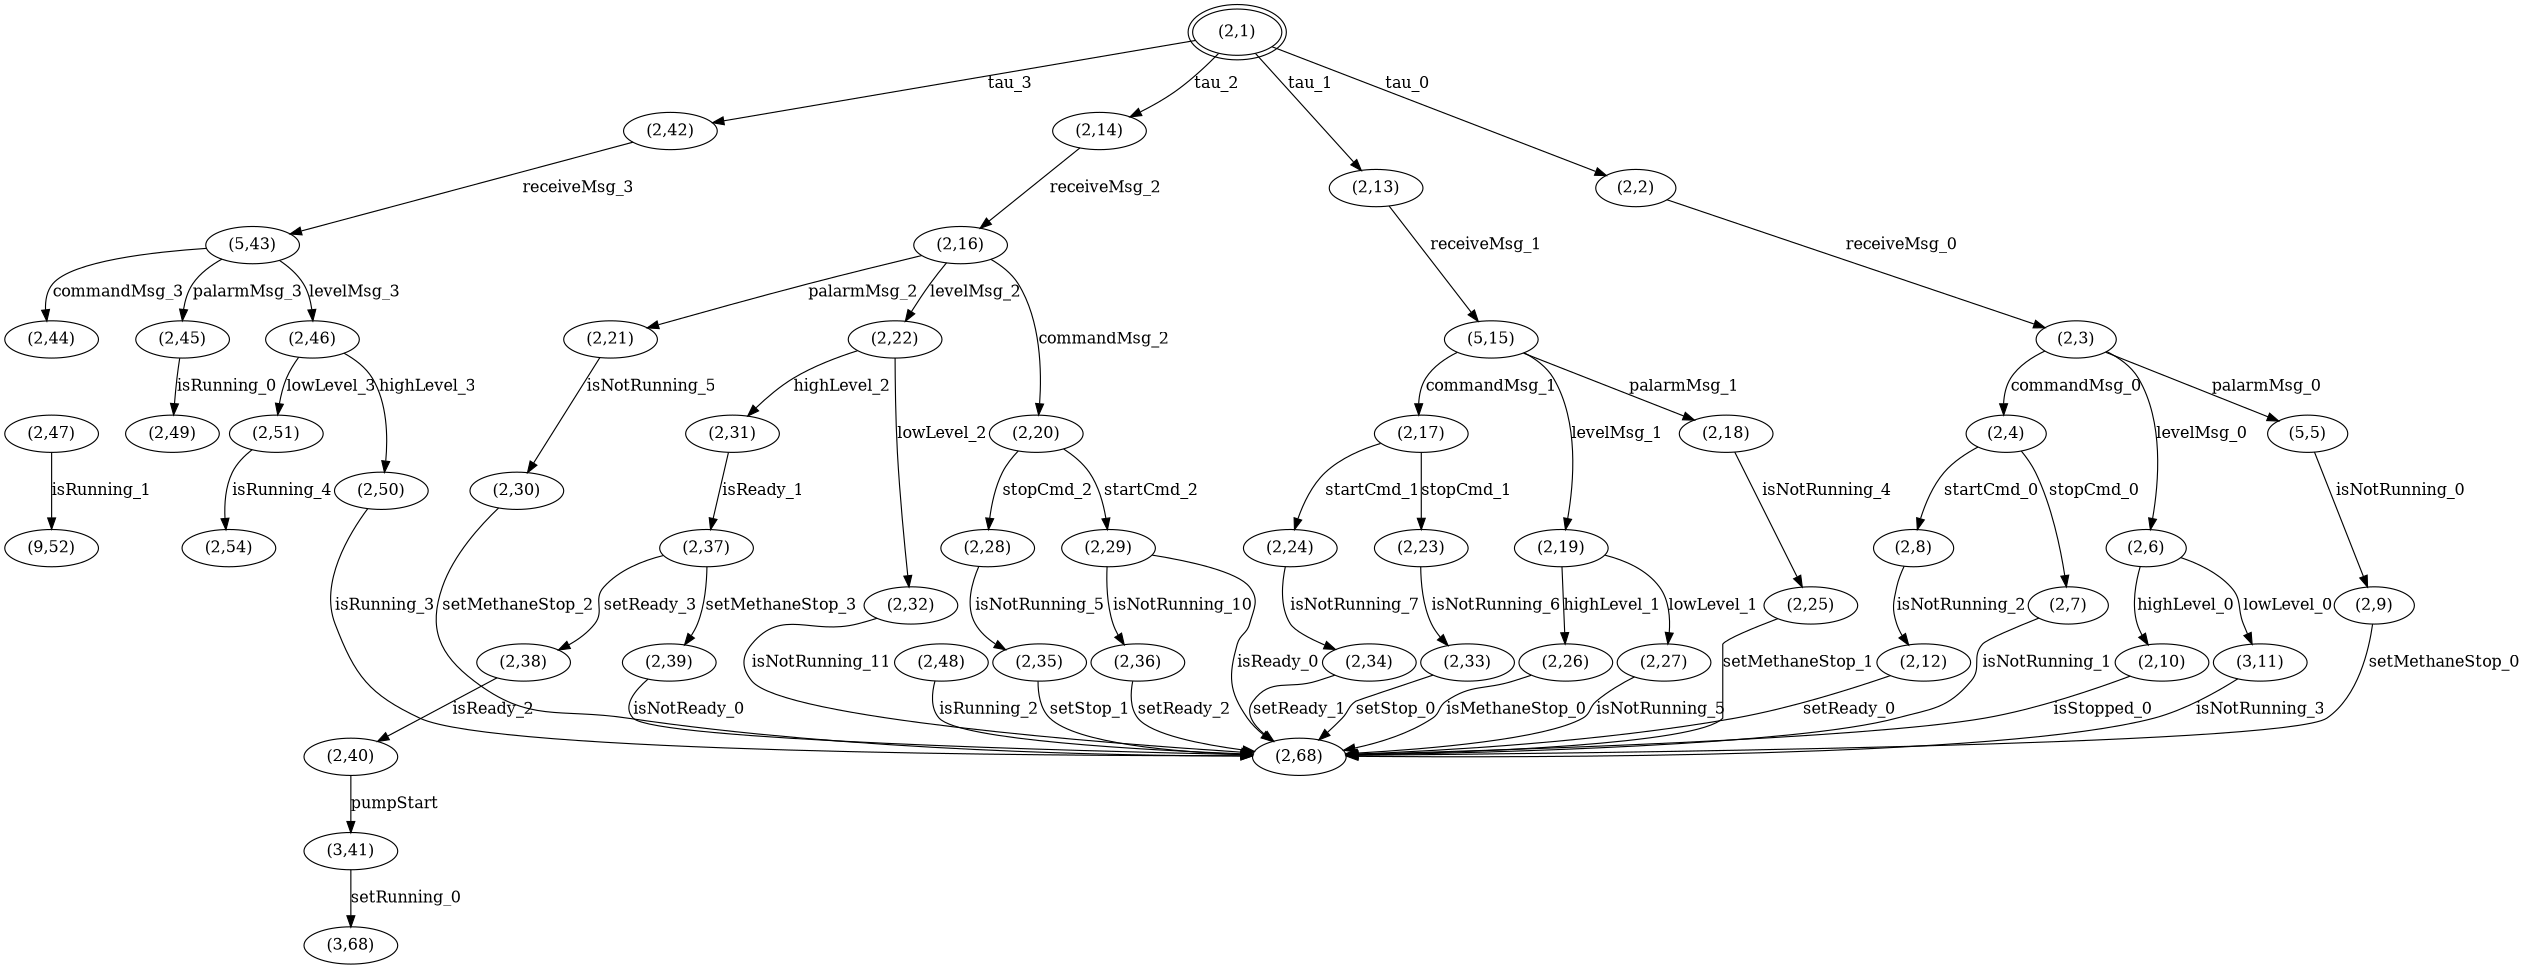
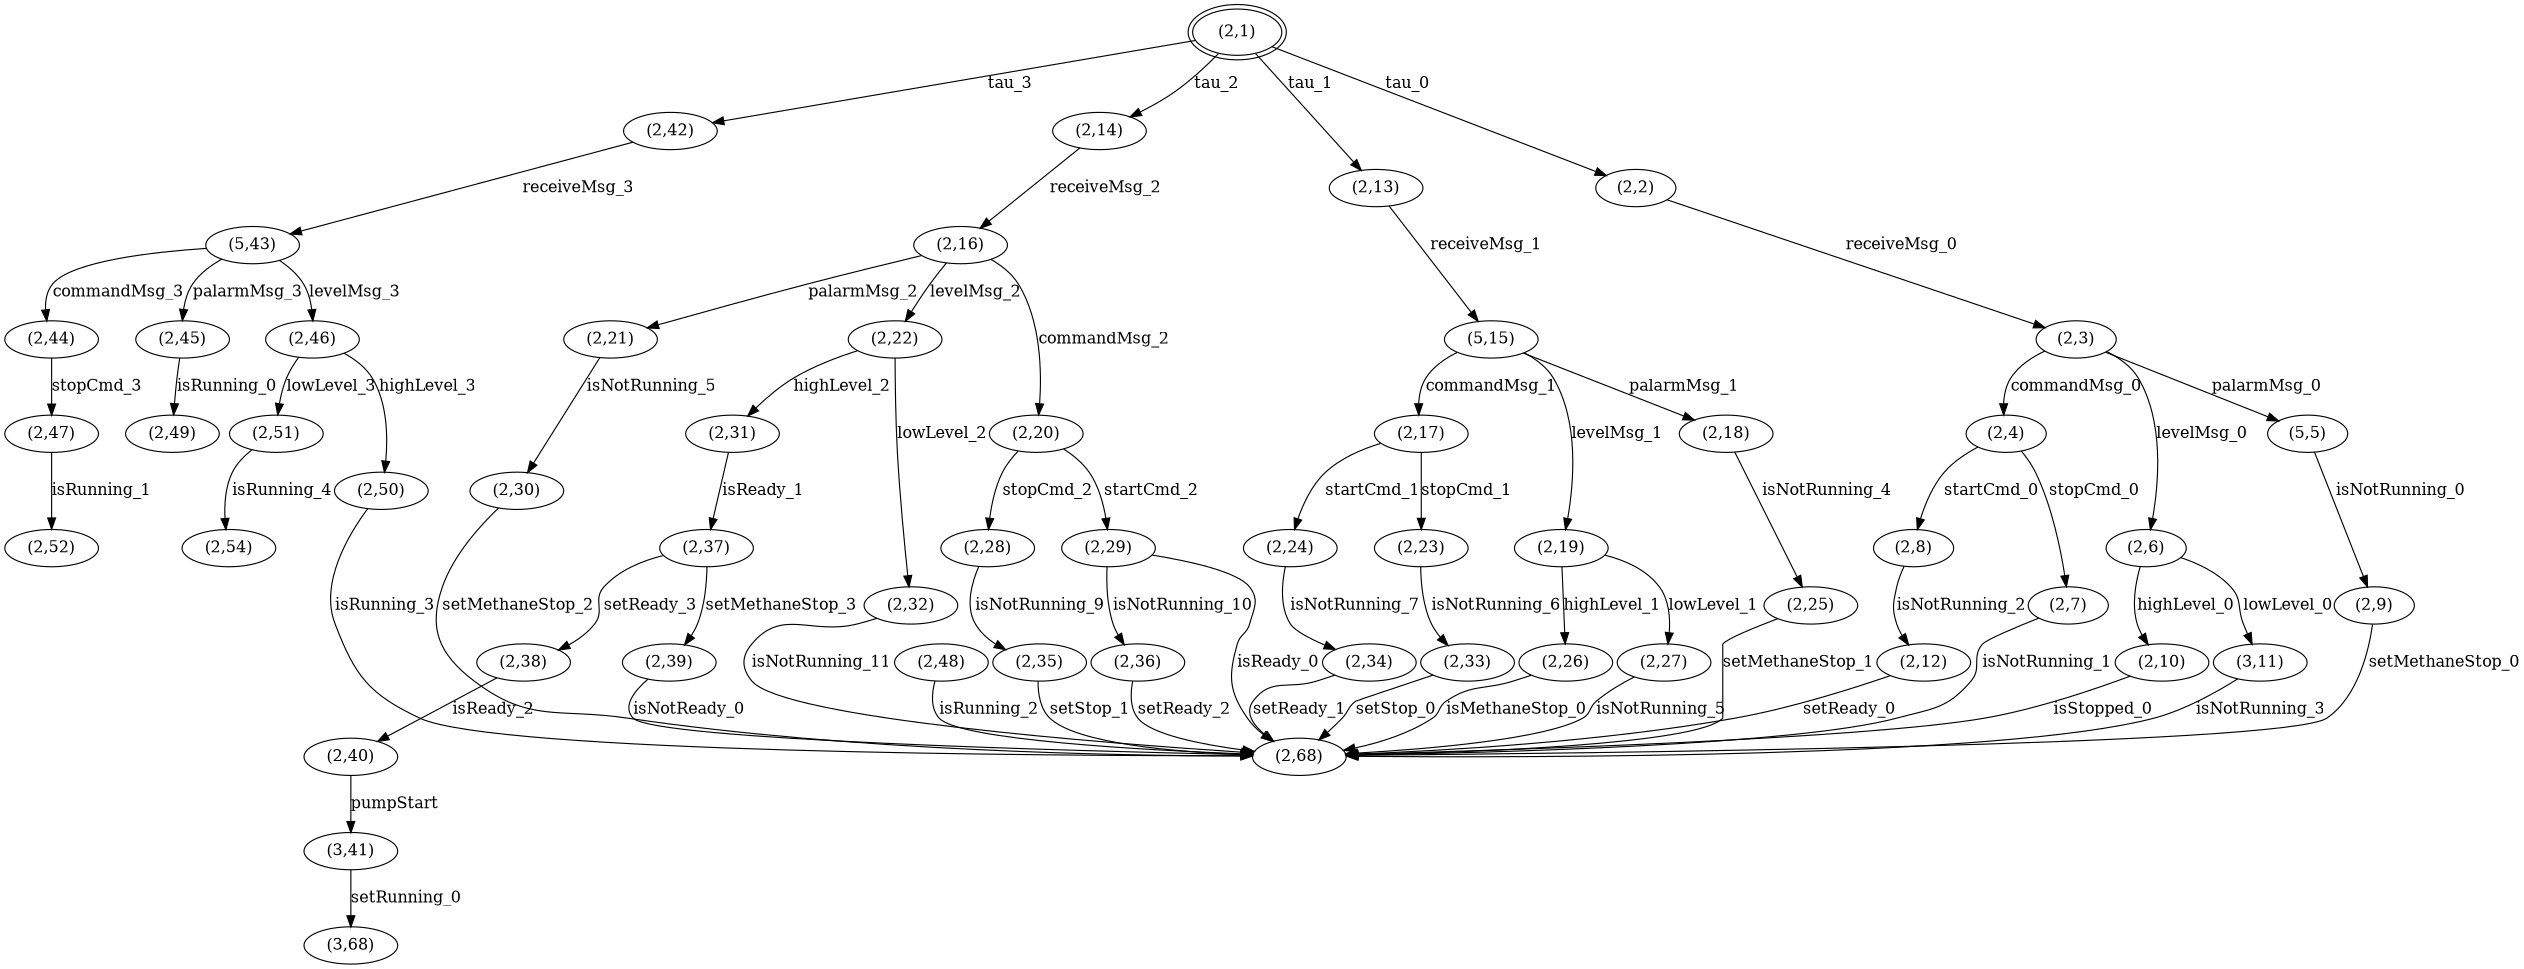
none -> (52, 381)
(52, 548) -> (52, 548)
(1040, 605) -> (1040, 605)
